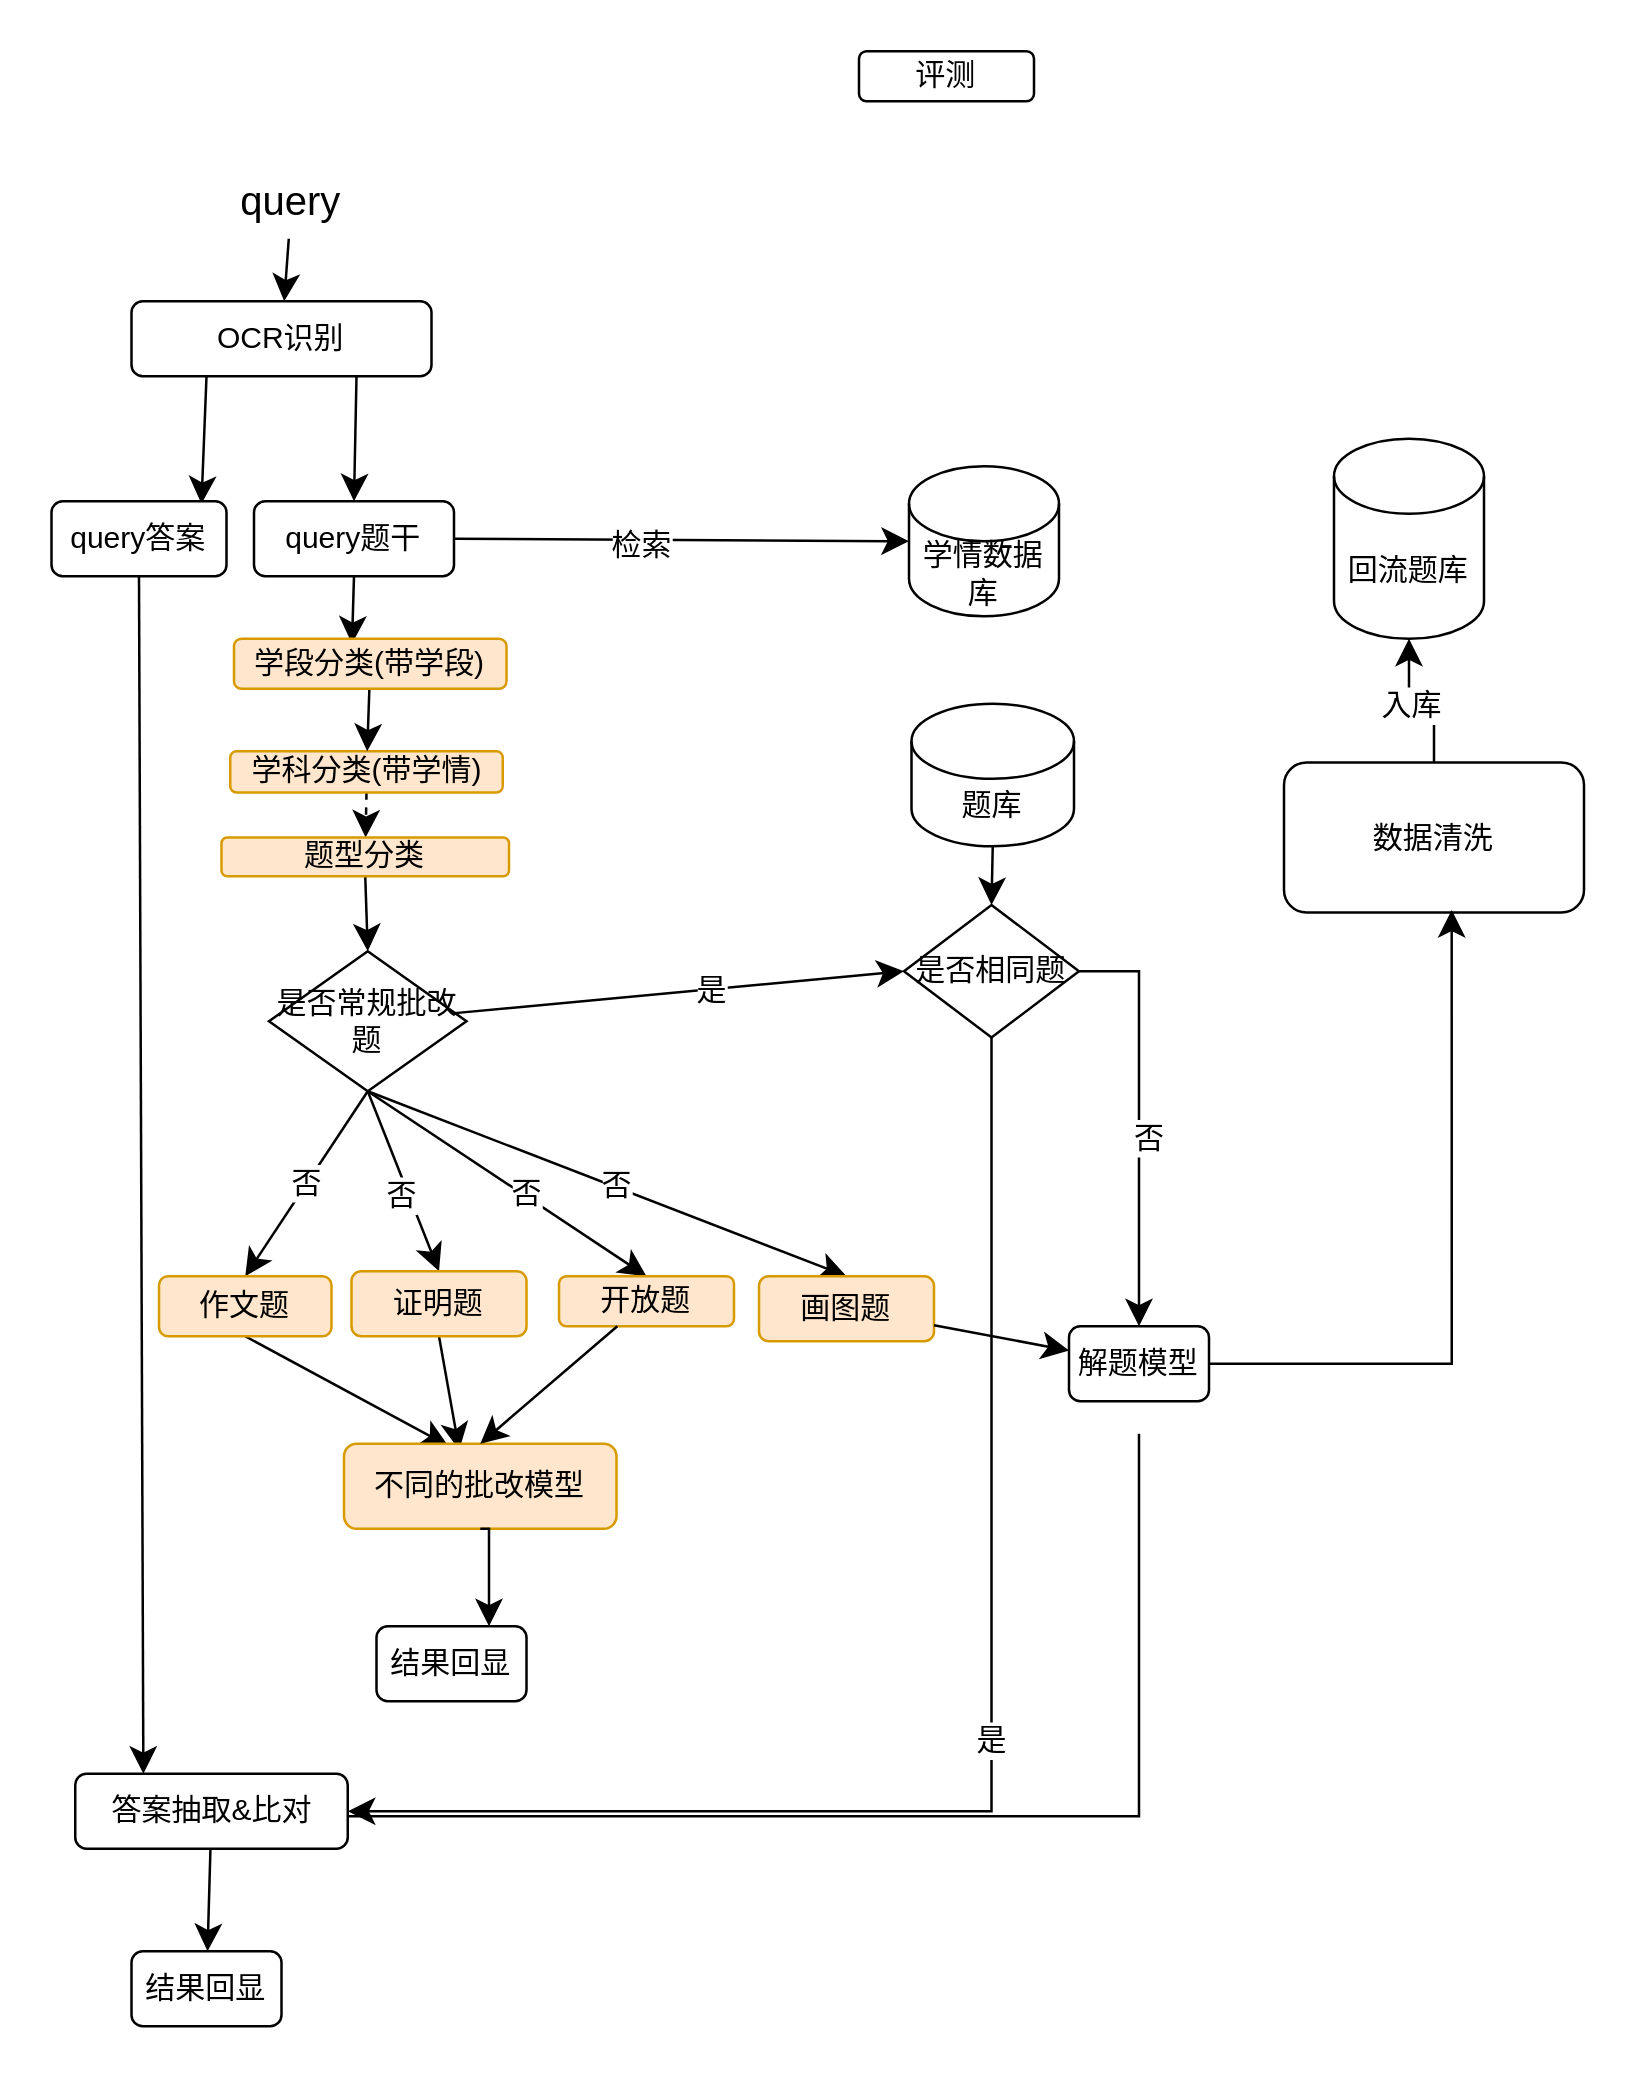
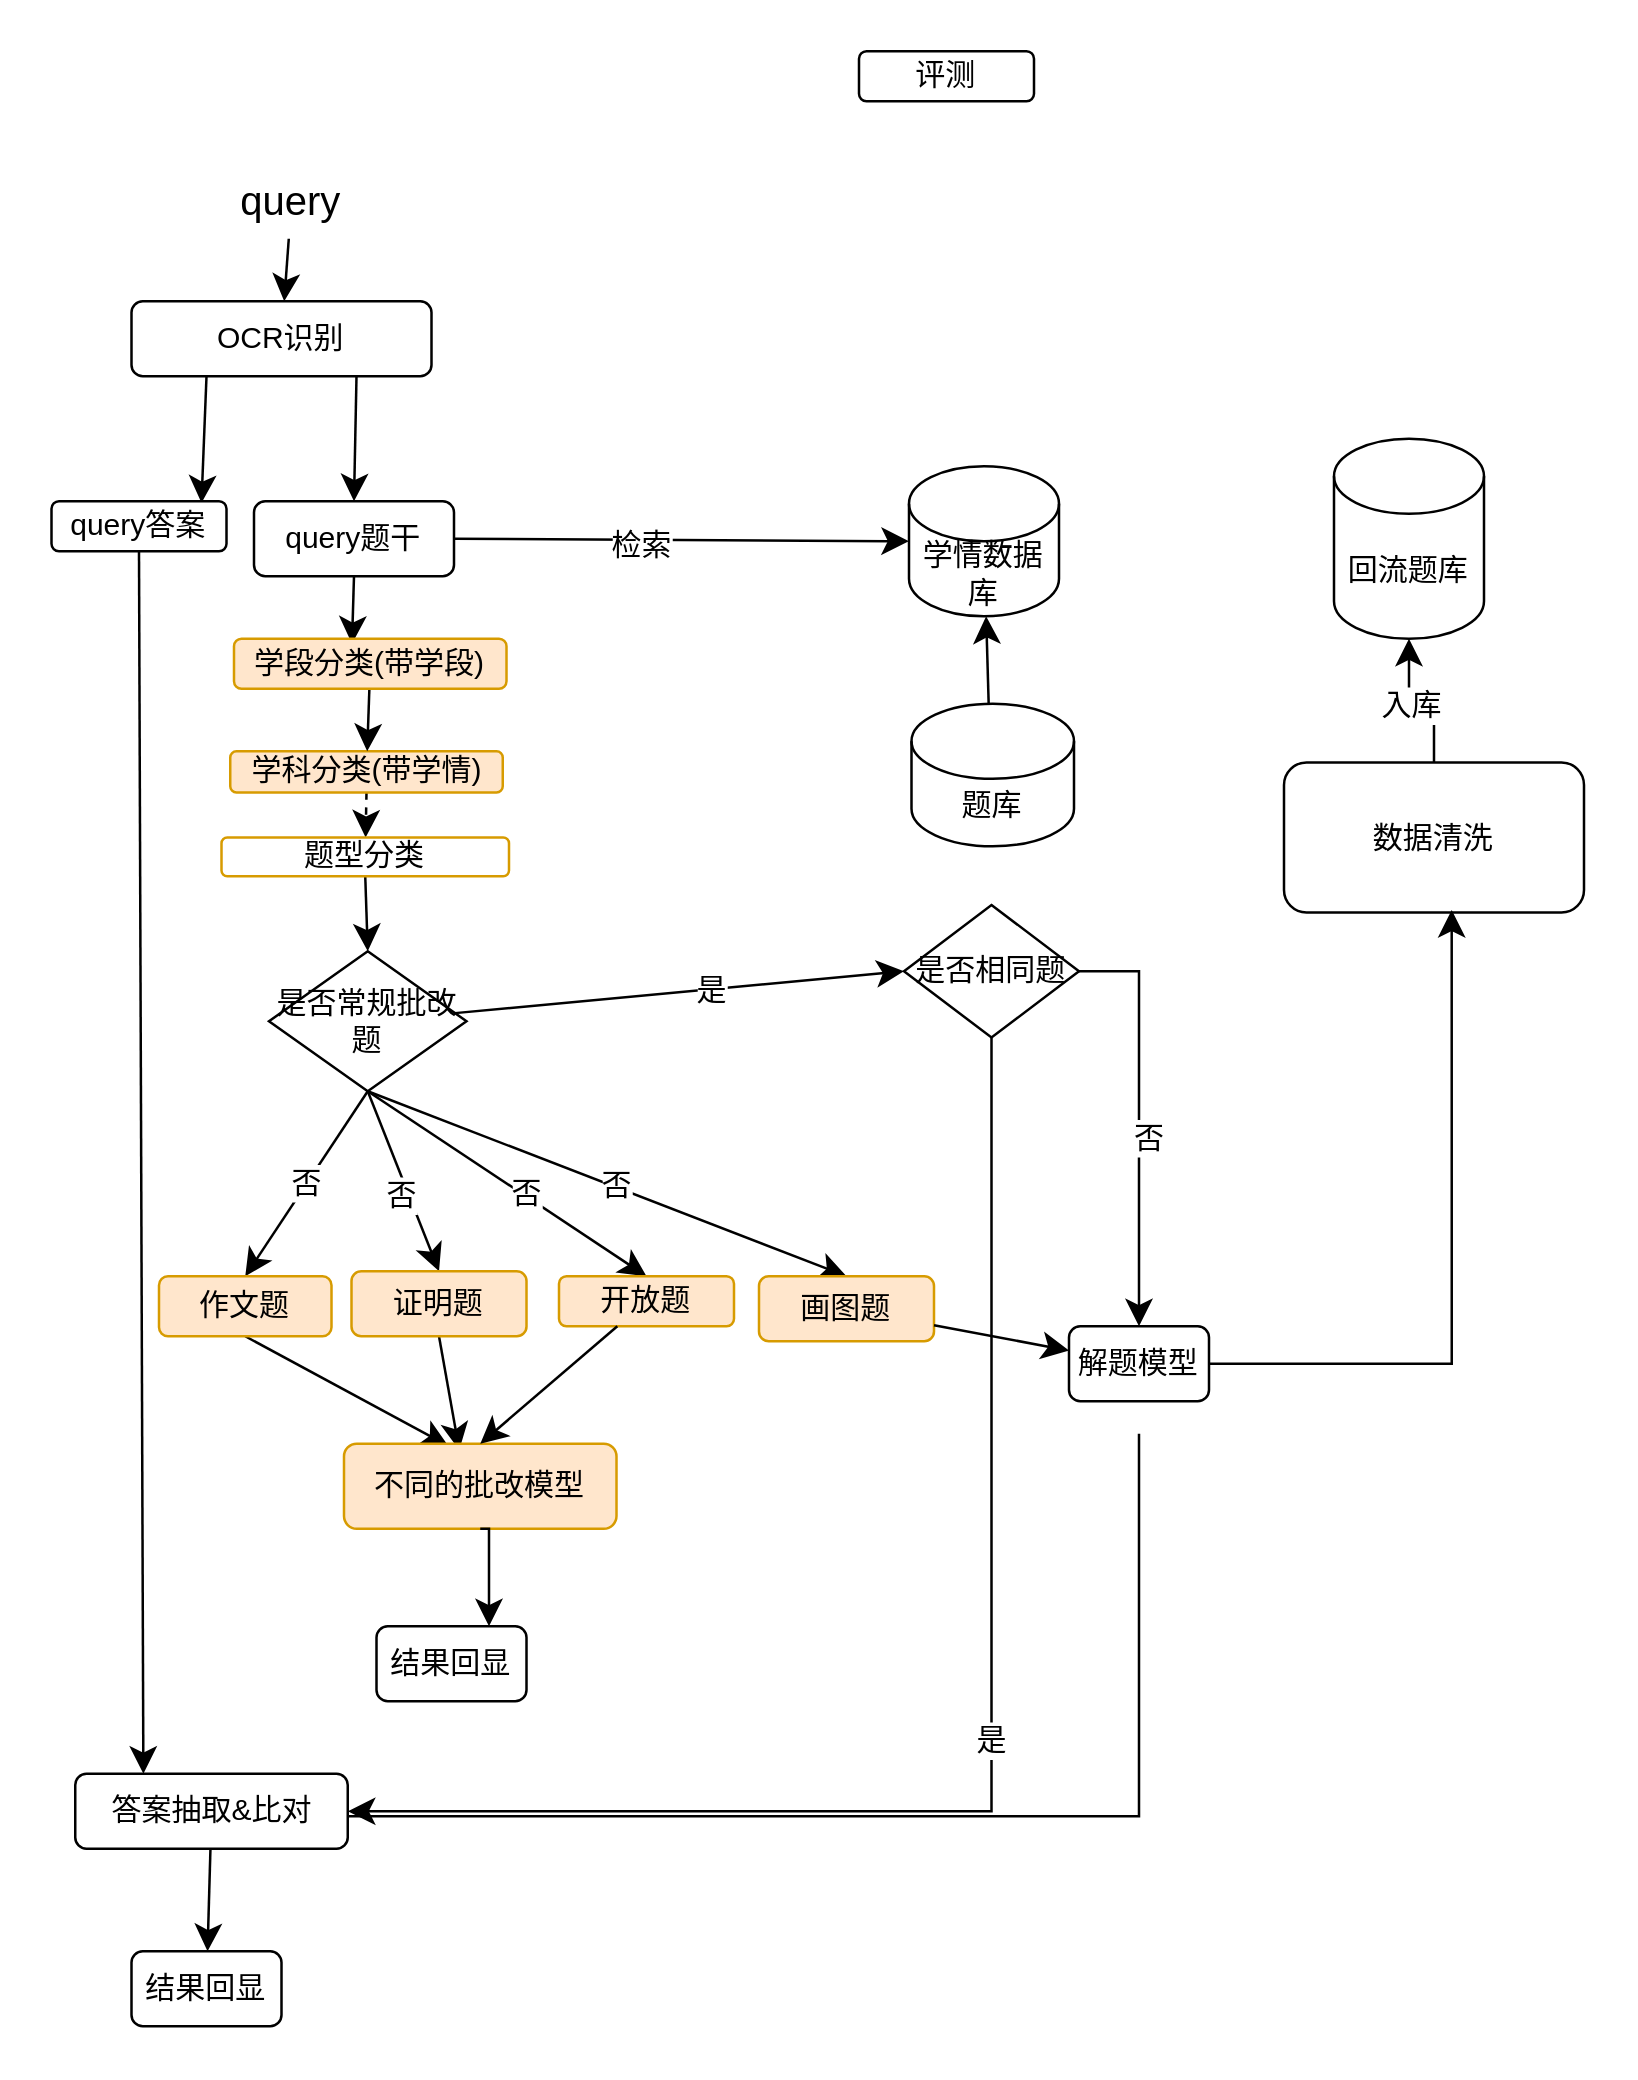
(139, 539) -> (139, 526)
(365, 857) -> (365, 857)
(992, 865) -> (987, 671)
